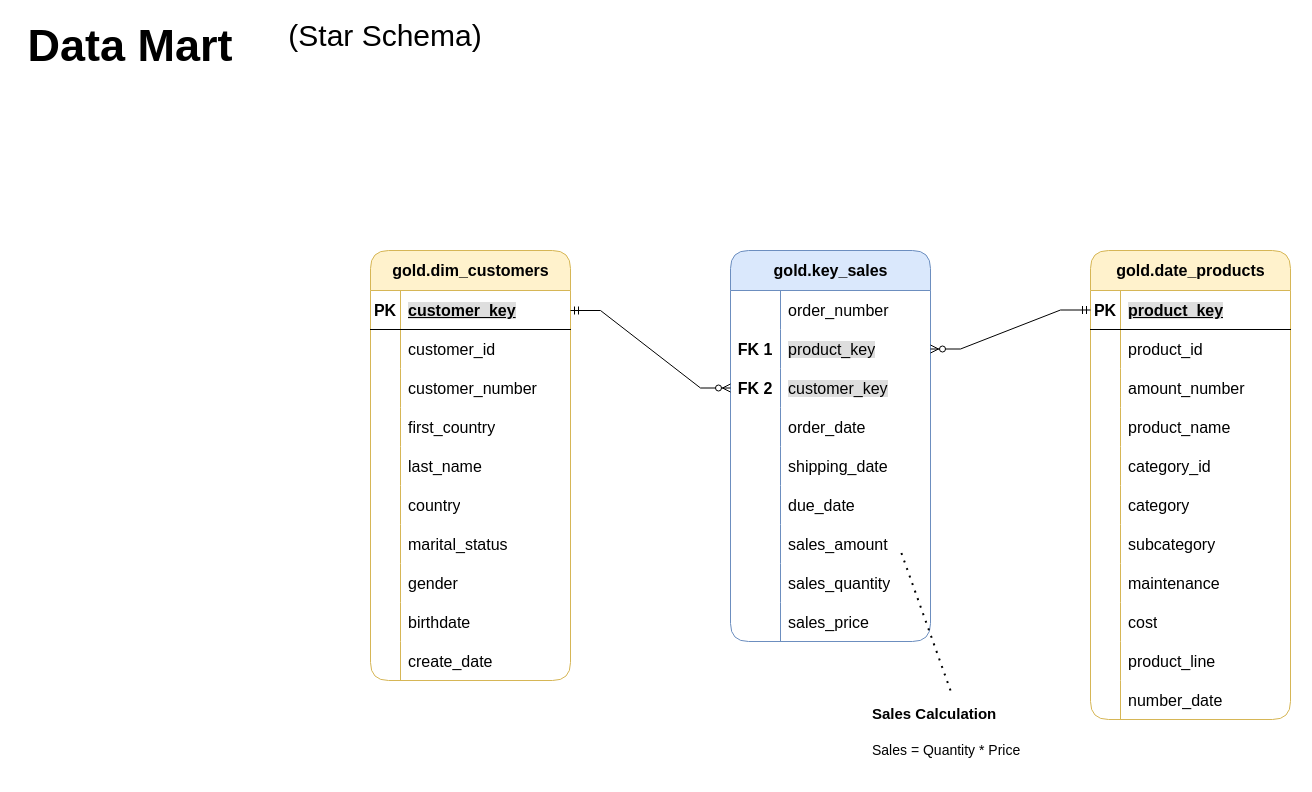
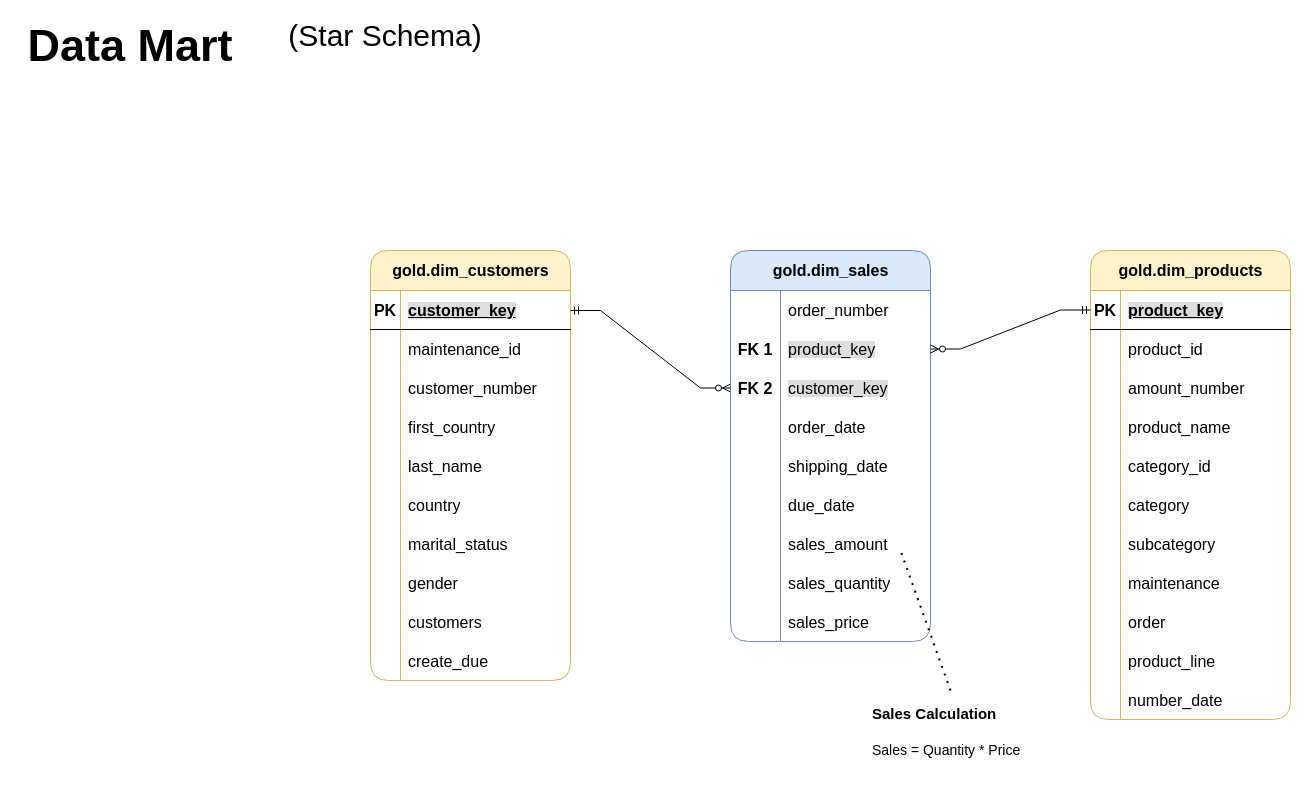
(831, 271) -> (831, 271)
(1191, 271) -> (1191, 271)
(456, 350) -> (467, 350)
(447, 623) -> (449, 623)
(1146, 623) -> (1151, 623)
(458, 662) -> (453, 662)
